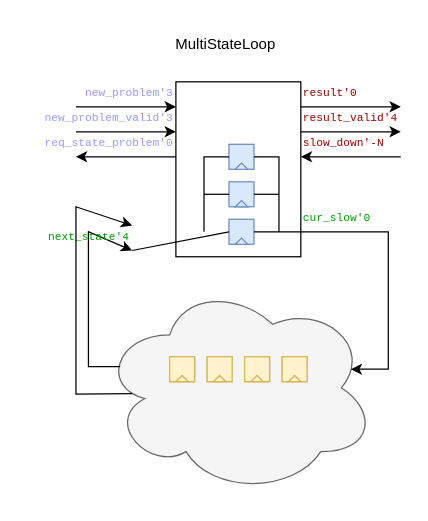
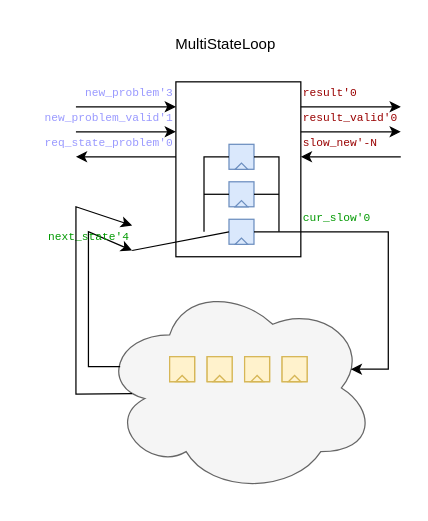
(119, 119) -> (119, 119)
(341, 119) -> (341, 119)
(338, 144) -> (335, 144)
